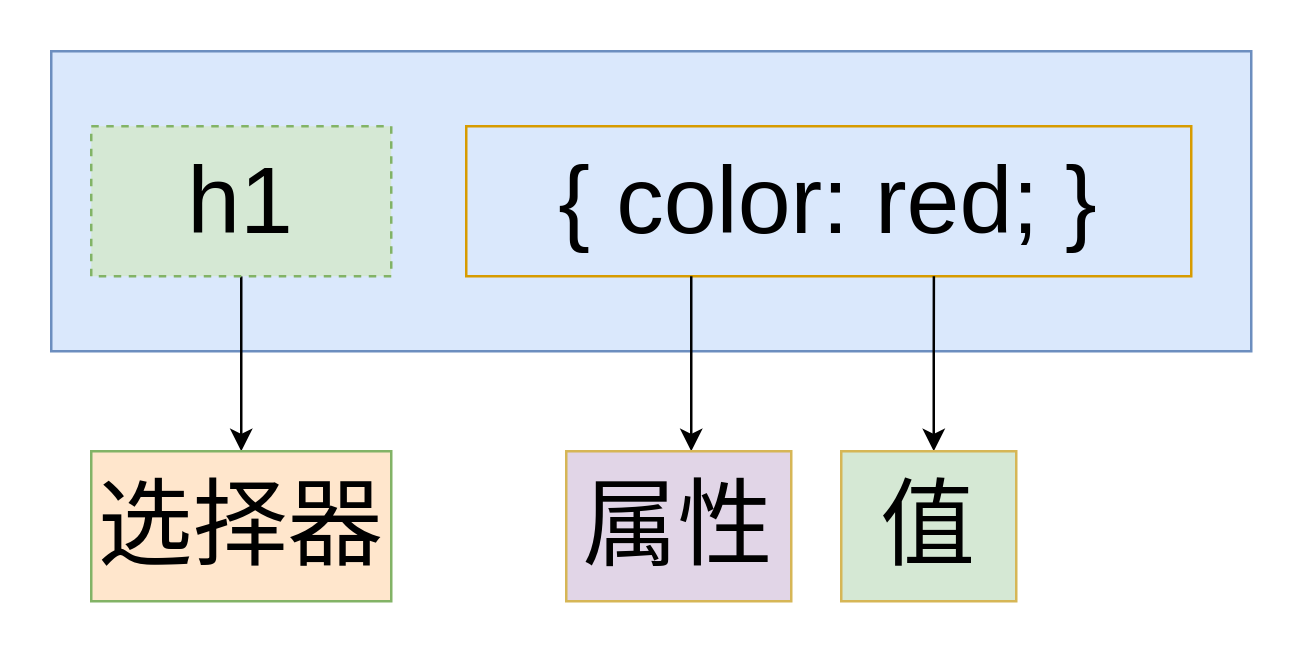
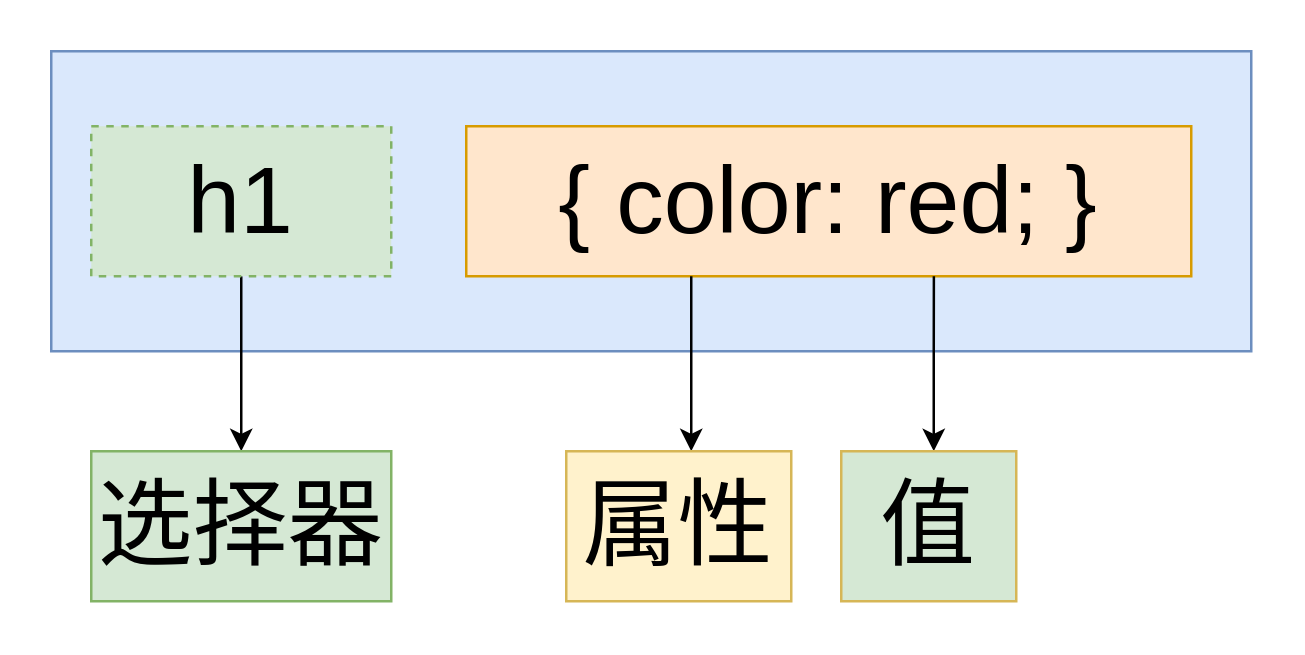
(829, 201) -> (829, 201)
(241, 526) -> (241, 526)
(679, 526) -> (679, 526)
